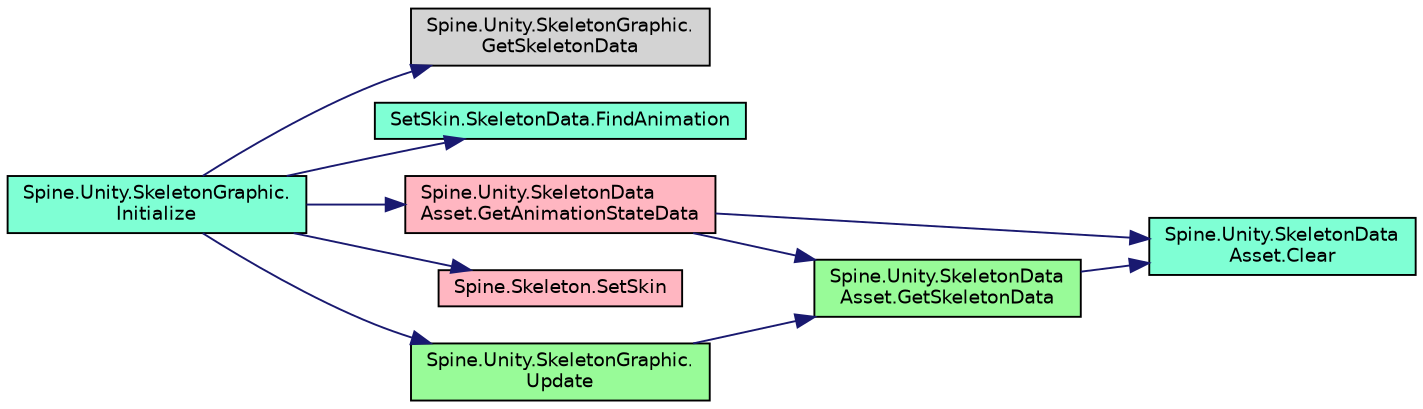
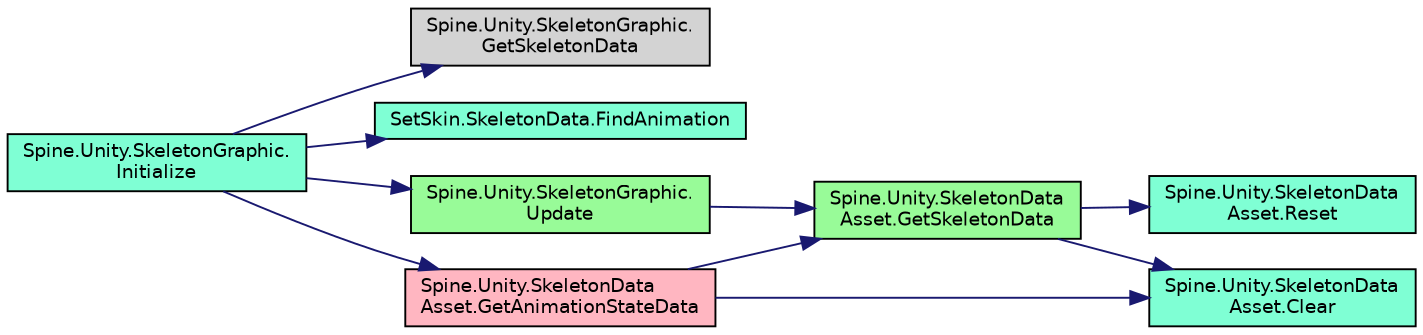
none -> (1282, 205)
(560, 288) -> none
